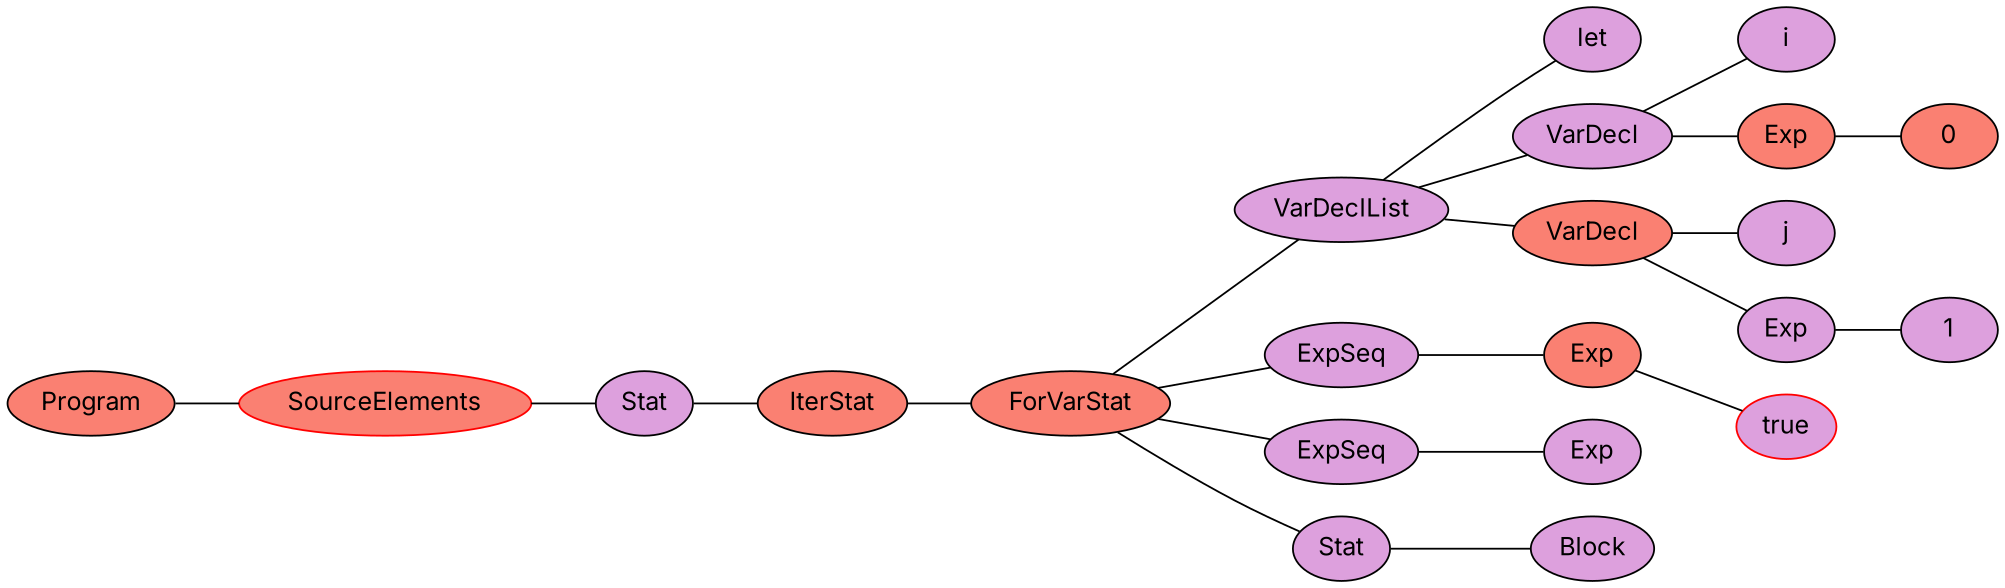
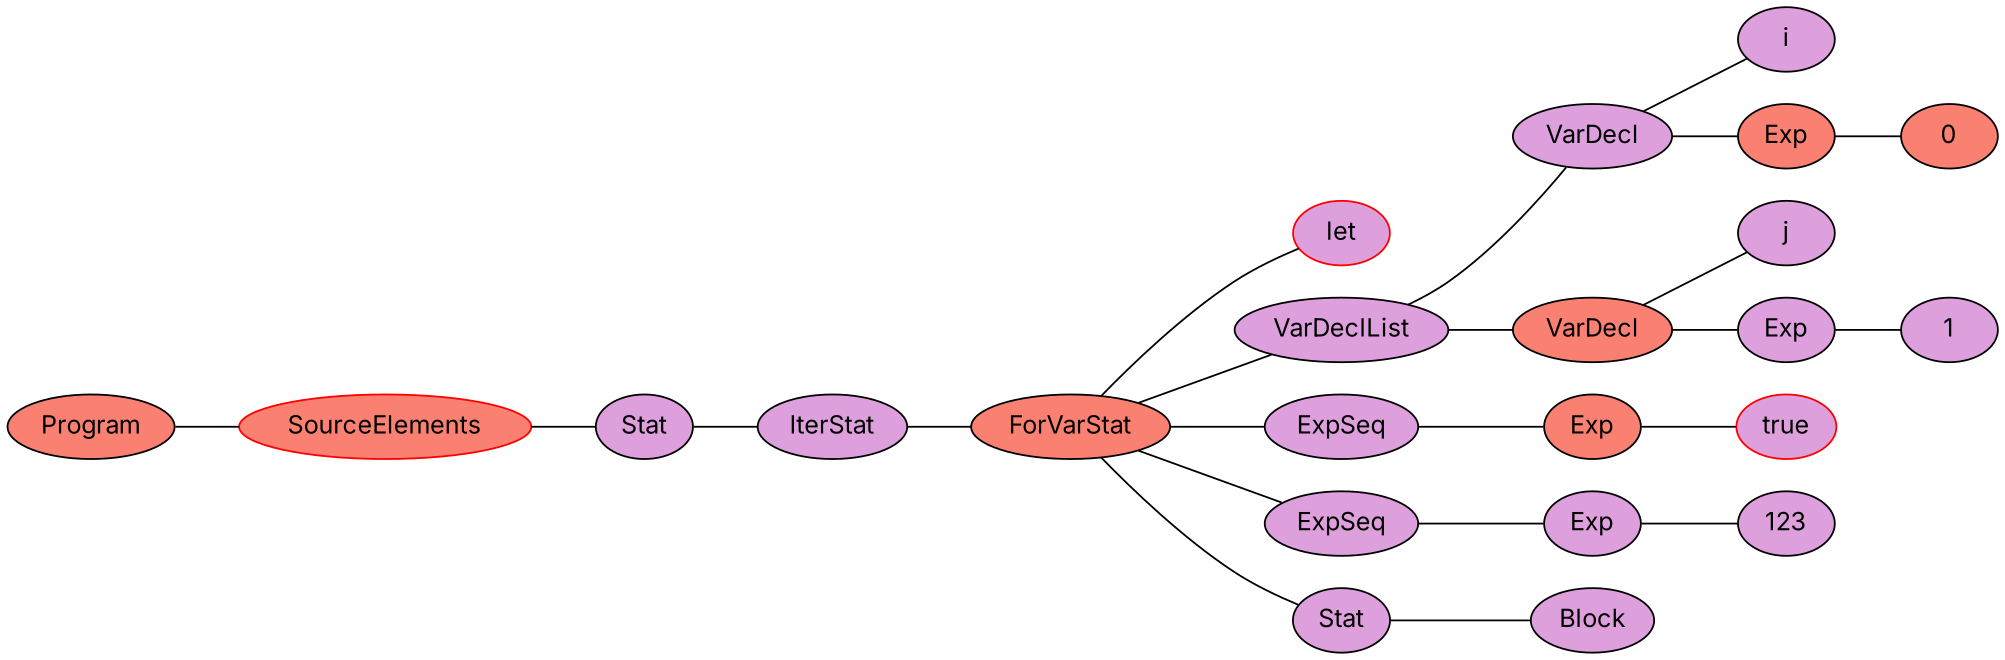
(1592, 39) -> (1341, 233)
(1468, 119) -> (1193, 312)
(832, 403) -> (832, 427)
none -> (1786, 524)
